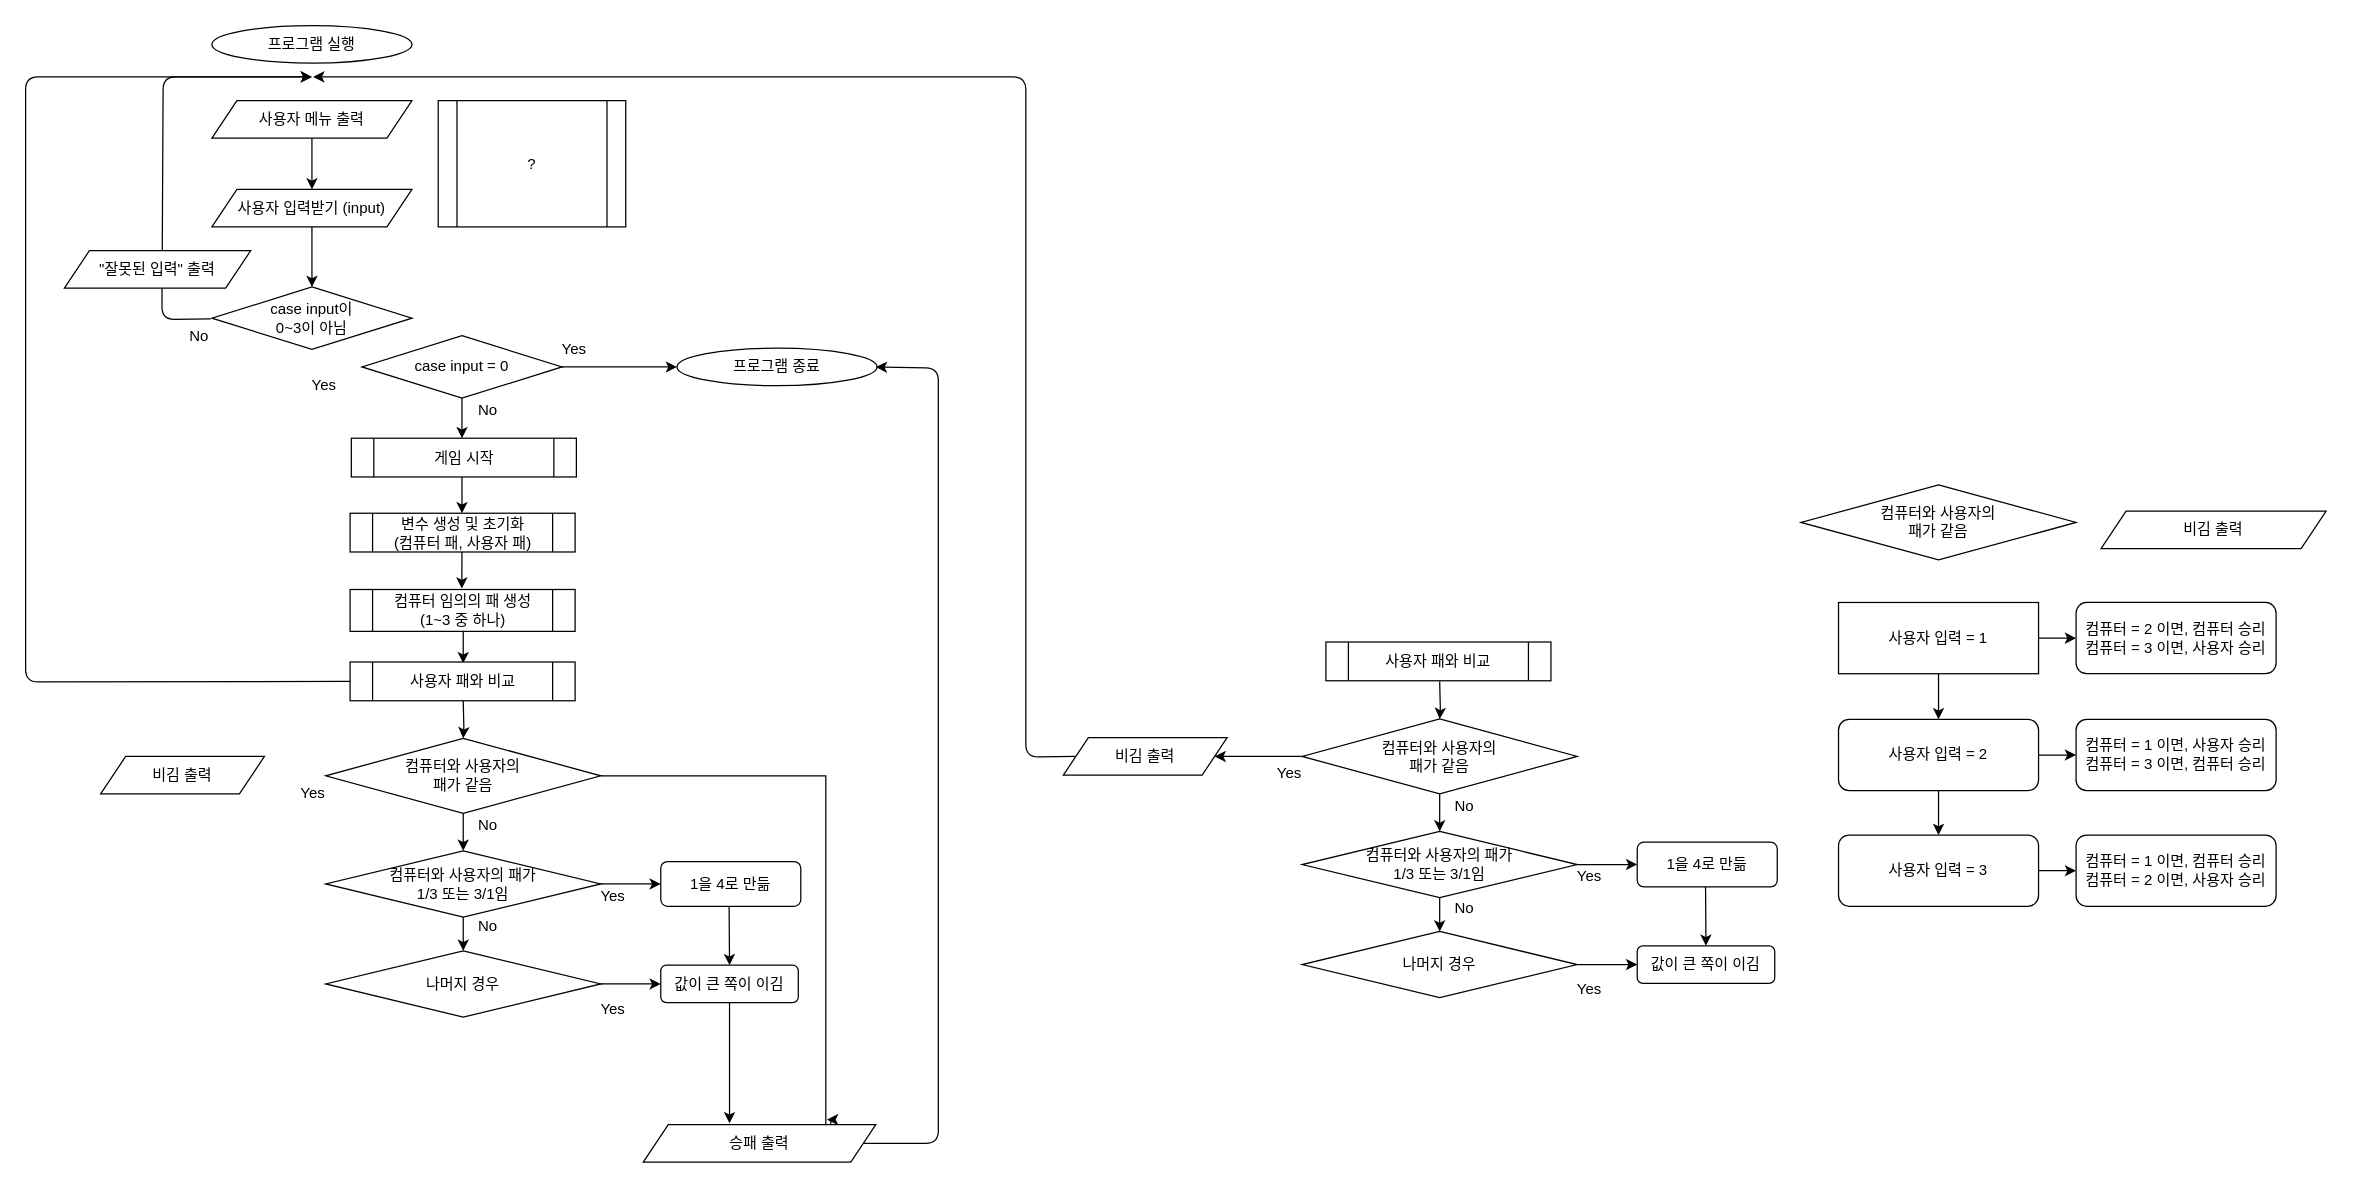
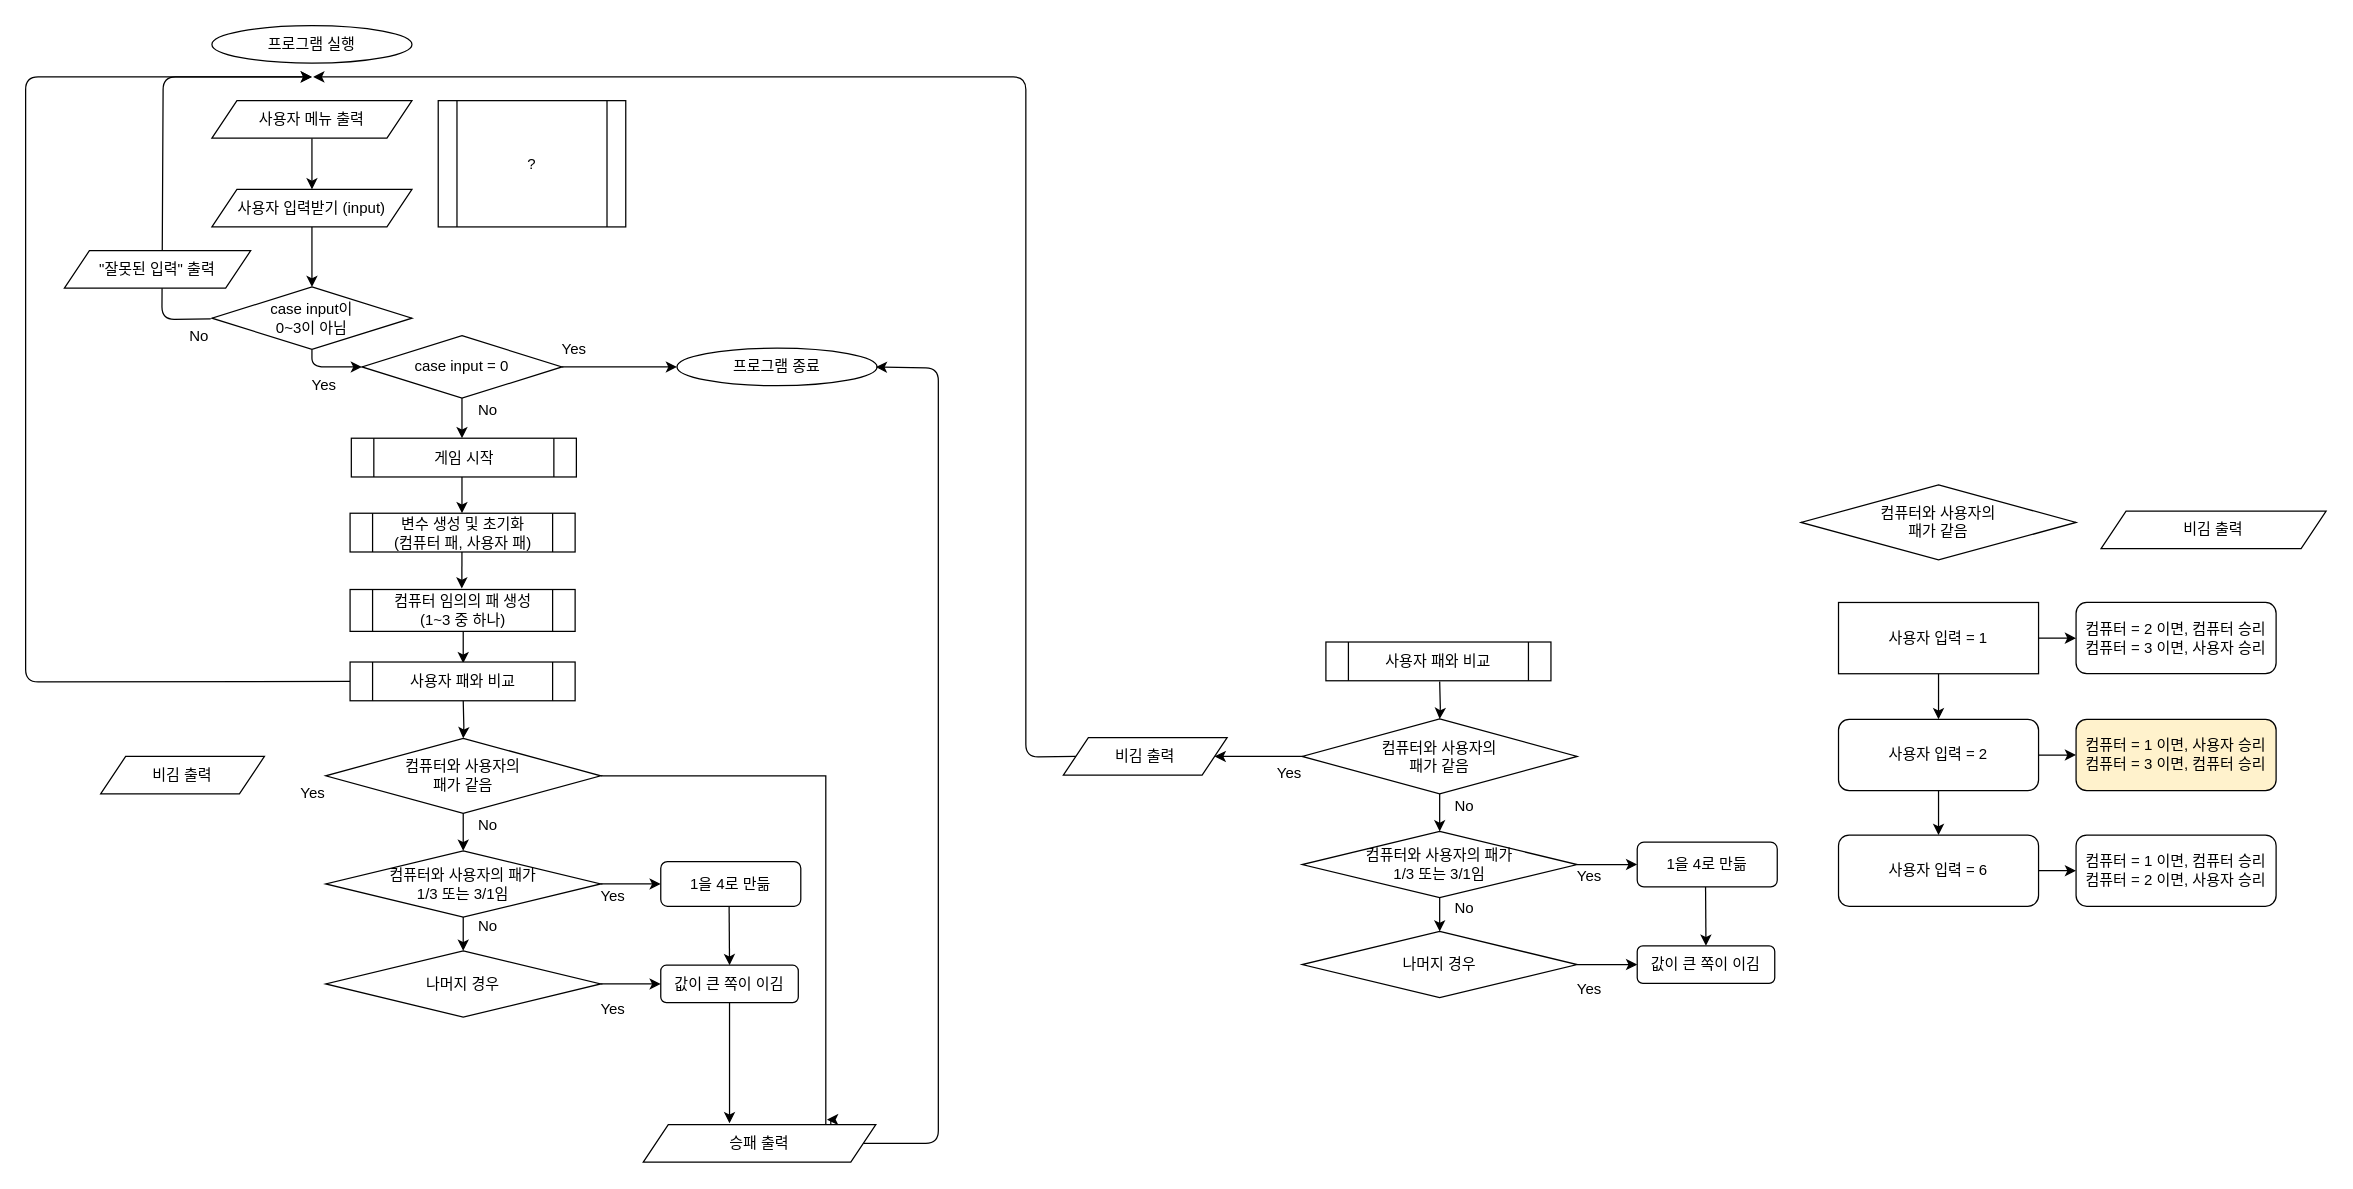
none -> (328, 367)
(2176, 755) -> (2176, 755)
(1938, 871) -> (1938, 871)
